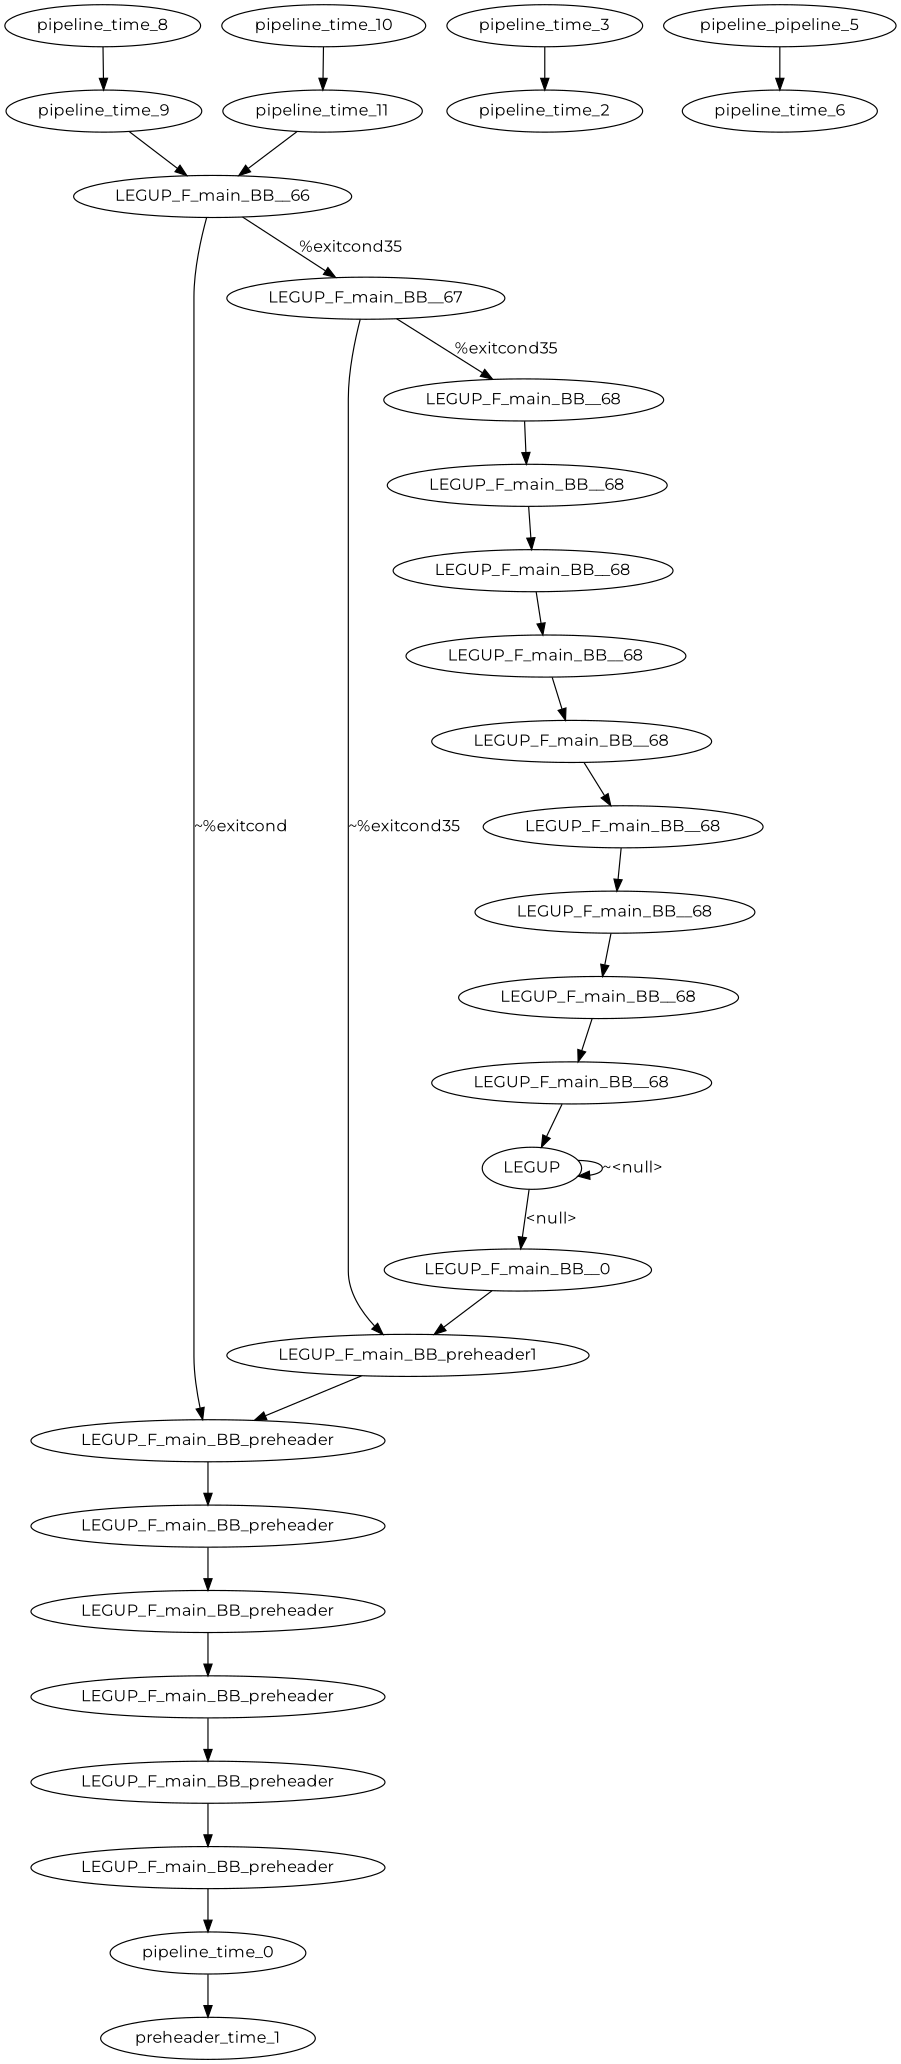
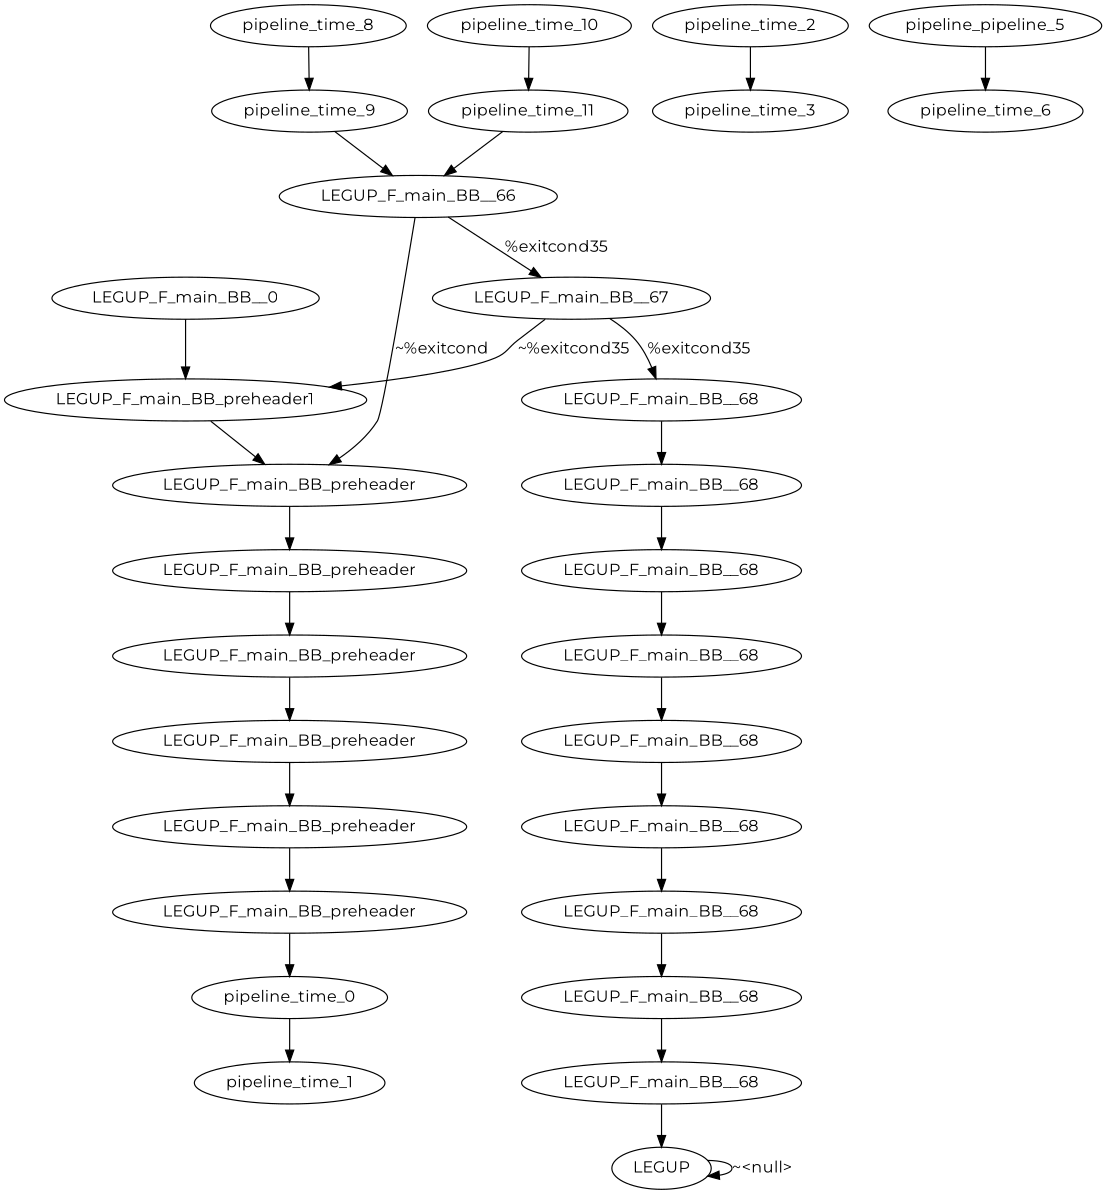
(545, 63) -> (750, 63)
(526, 1213) -> none
(208, 2038) -> (290, 1083)
